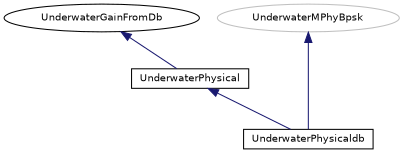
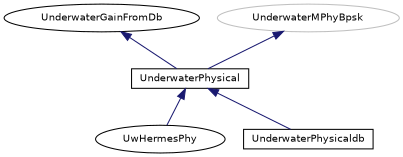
(308, 86) -> (241, 52)
none -> (160, 139)
